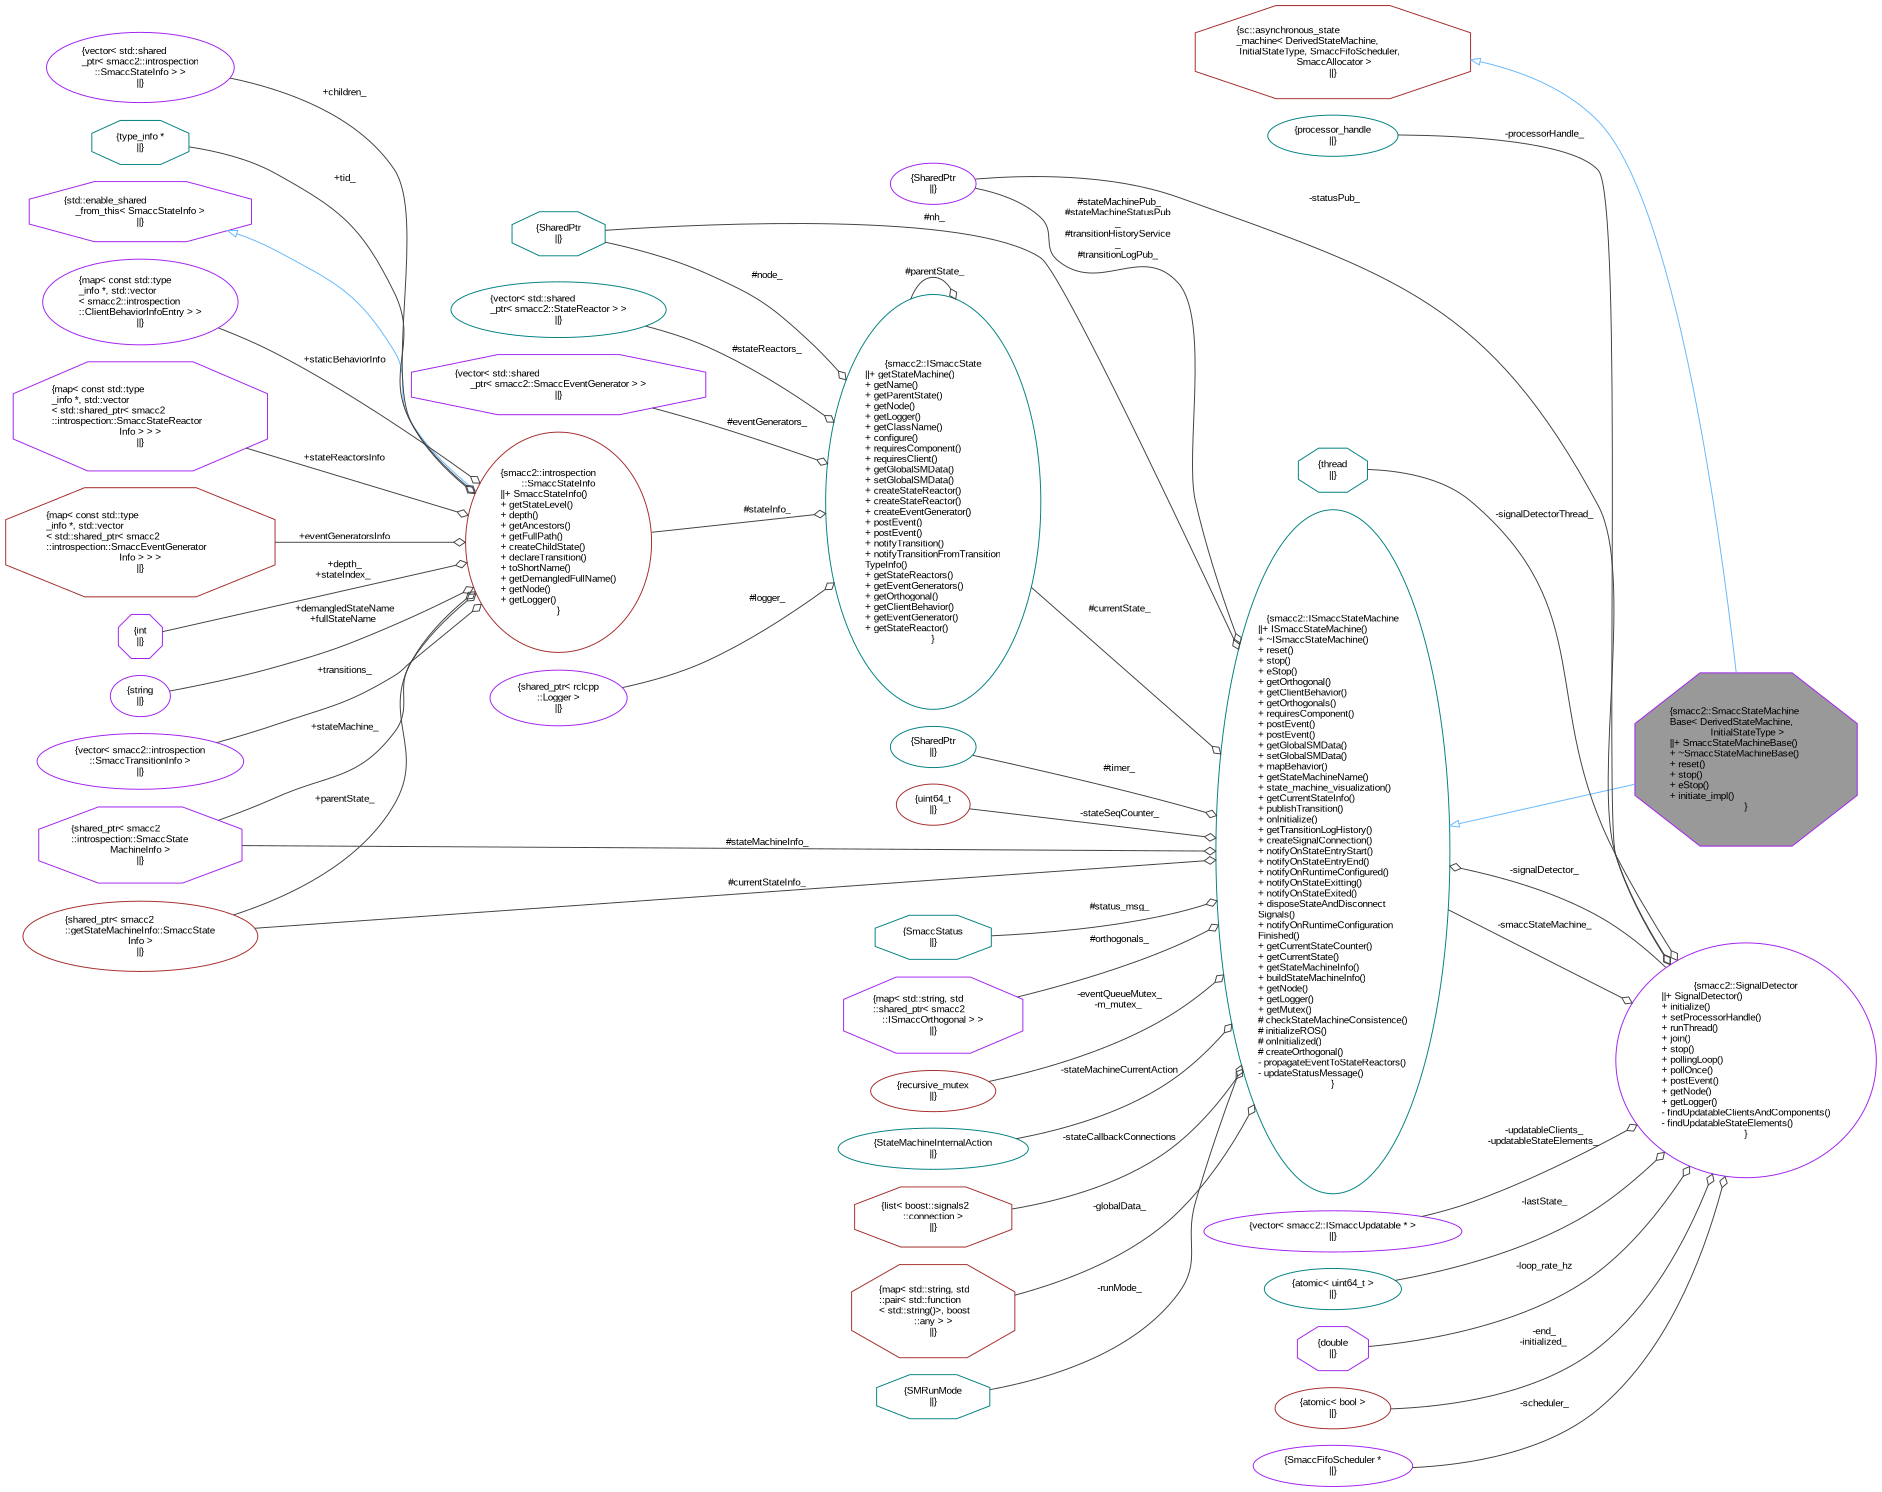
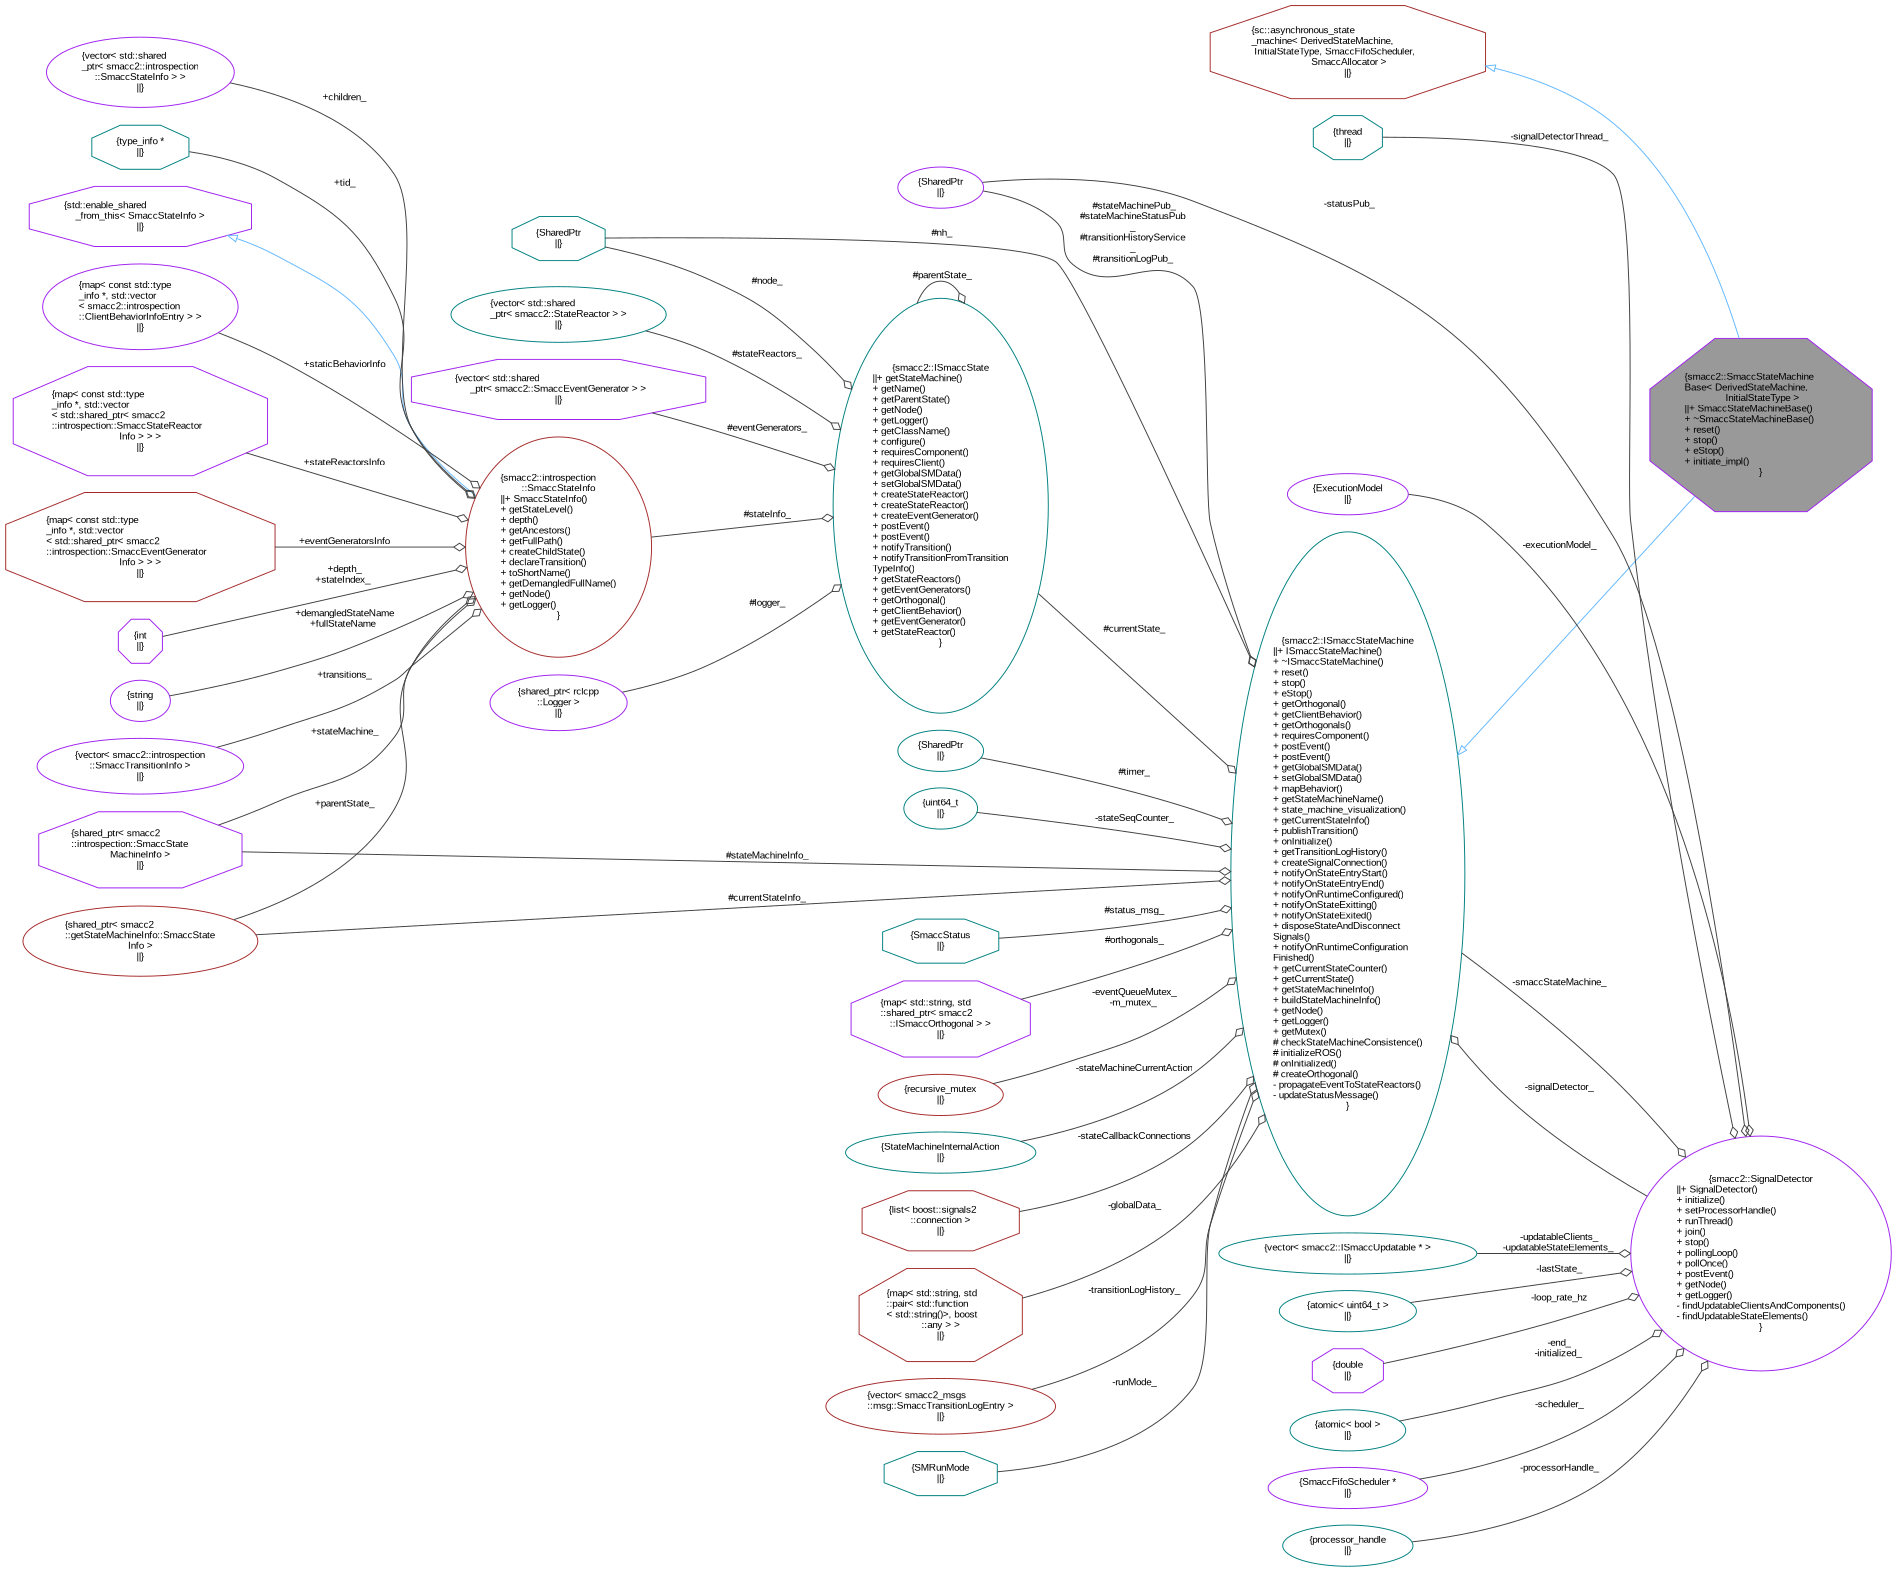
none -> (1348, 494)
(933, 805) -> (941, 808)
(1333, 1231) -> (1348, 1253)
none -> (941, 1406)
(1333, 1408) -> (1348, 1430)
